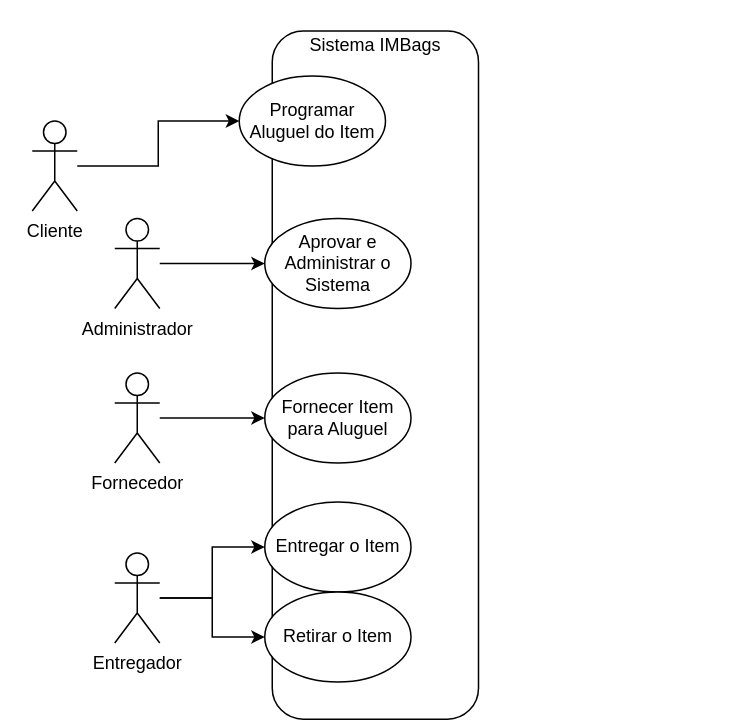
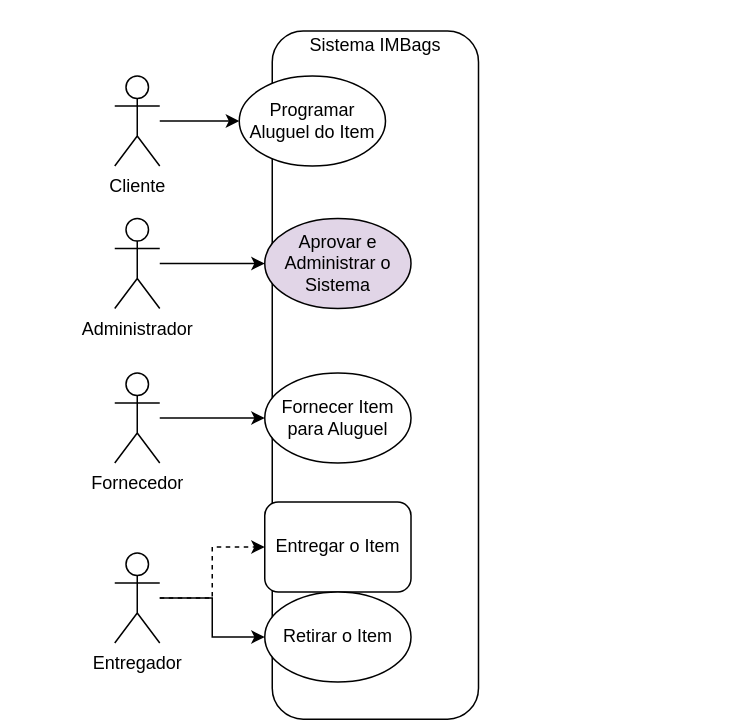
(55, 166) -> (137, 121)
(338, 263) -> (338, 263)
(338, 547) -> (338, 547)
(212, 550) -> (212, 550)
